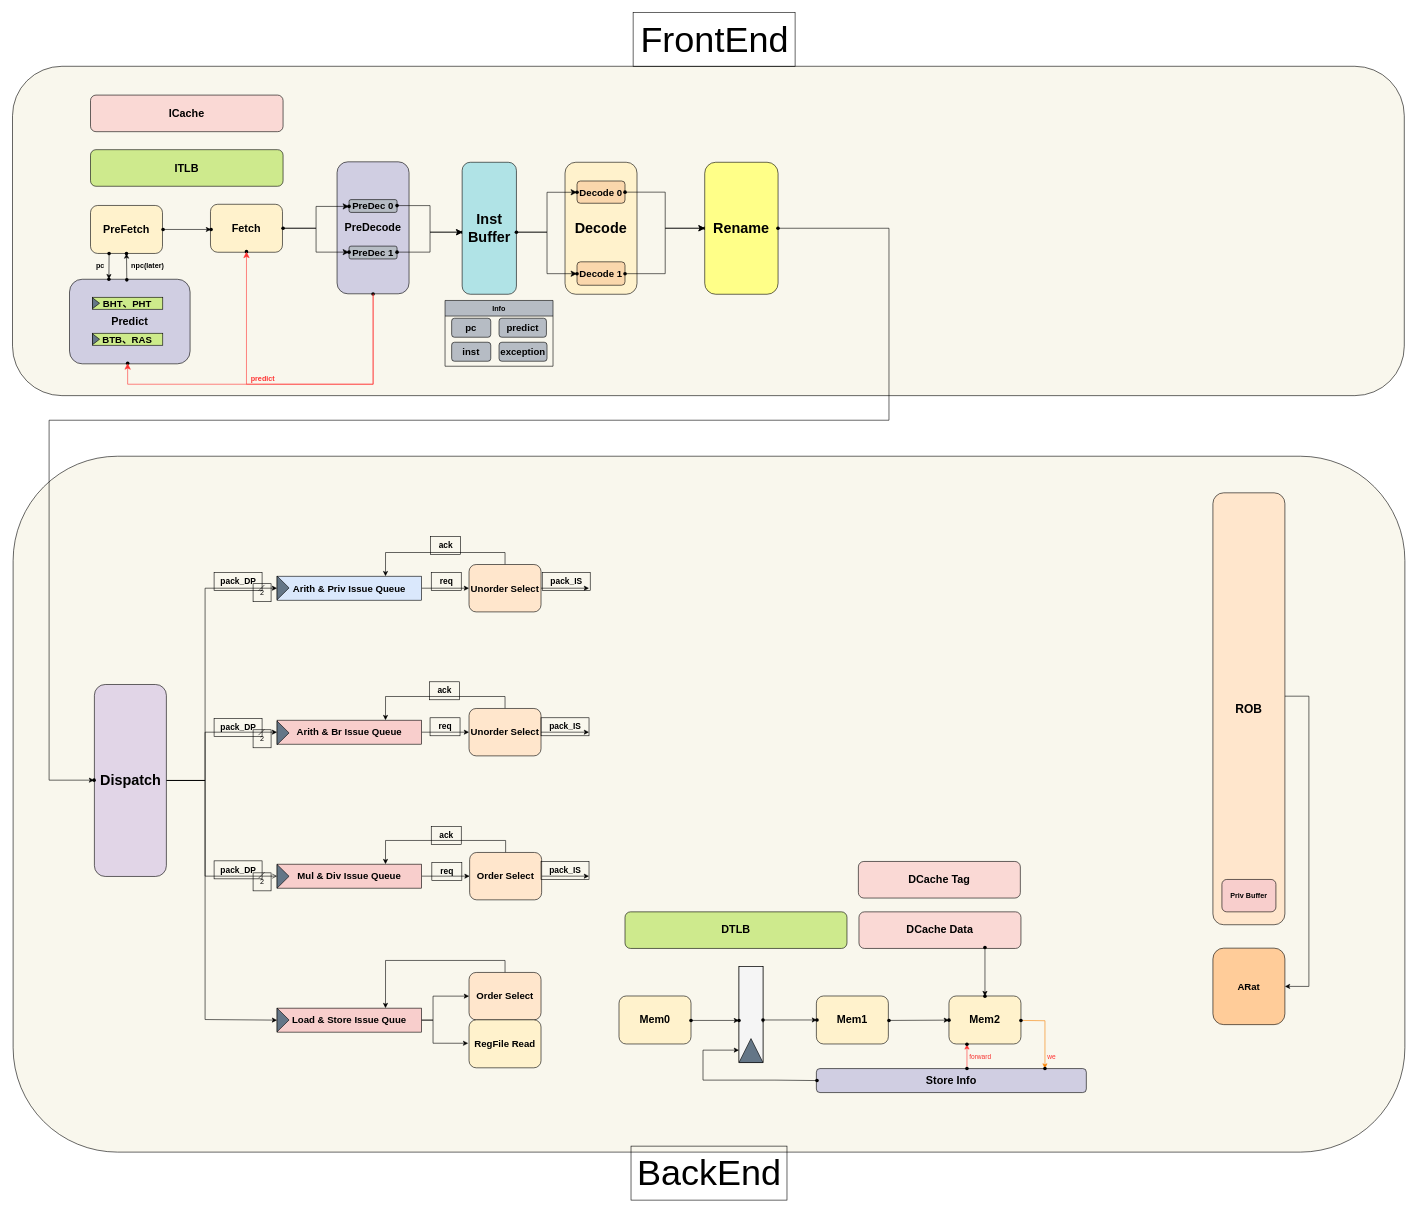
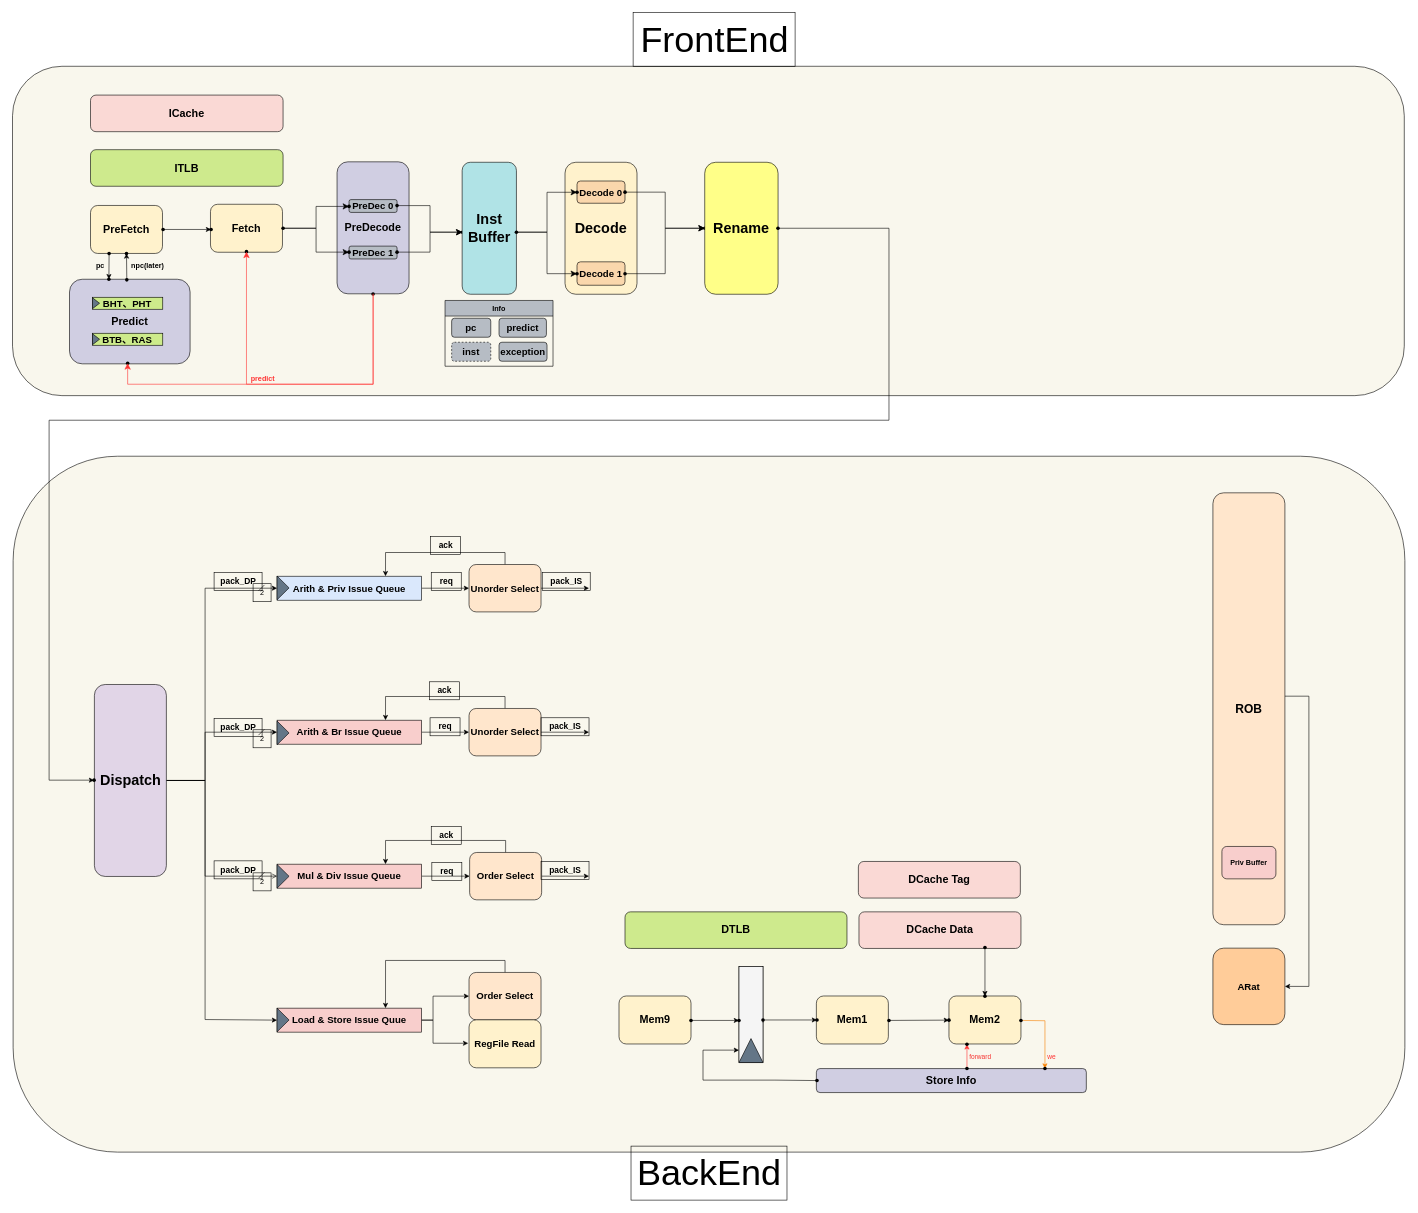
(471, 352) -> (471, 352)
(1249, 896) -> (1249, 863)
(655, 1020) -> (655, 1020)
